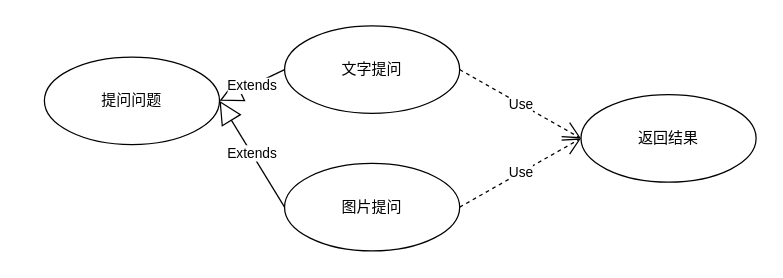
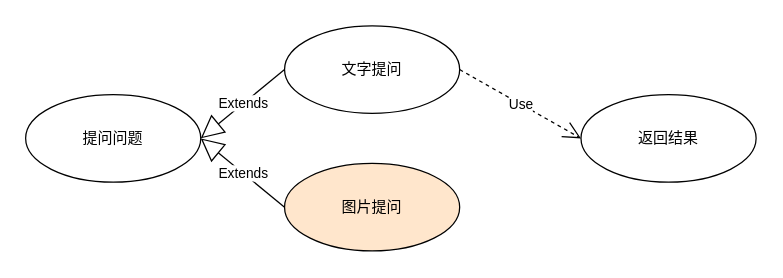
(132, 101) -> (113, 138)
(519, 173) -> none
(372, 207) -> (372, 207)
